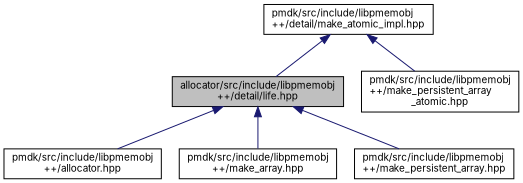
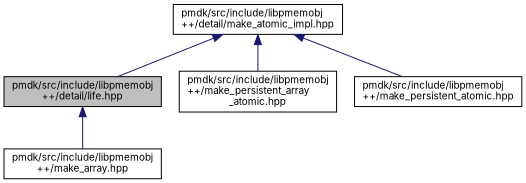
(258, 92) -> (83, 92)
none -> (438, 92)
(83, 164) -> none
(434, 164) -> none
